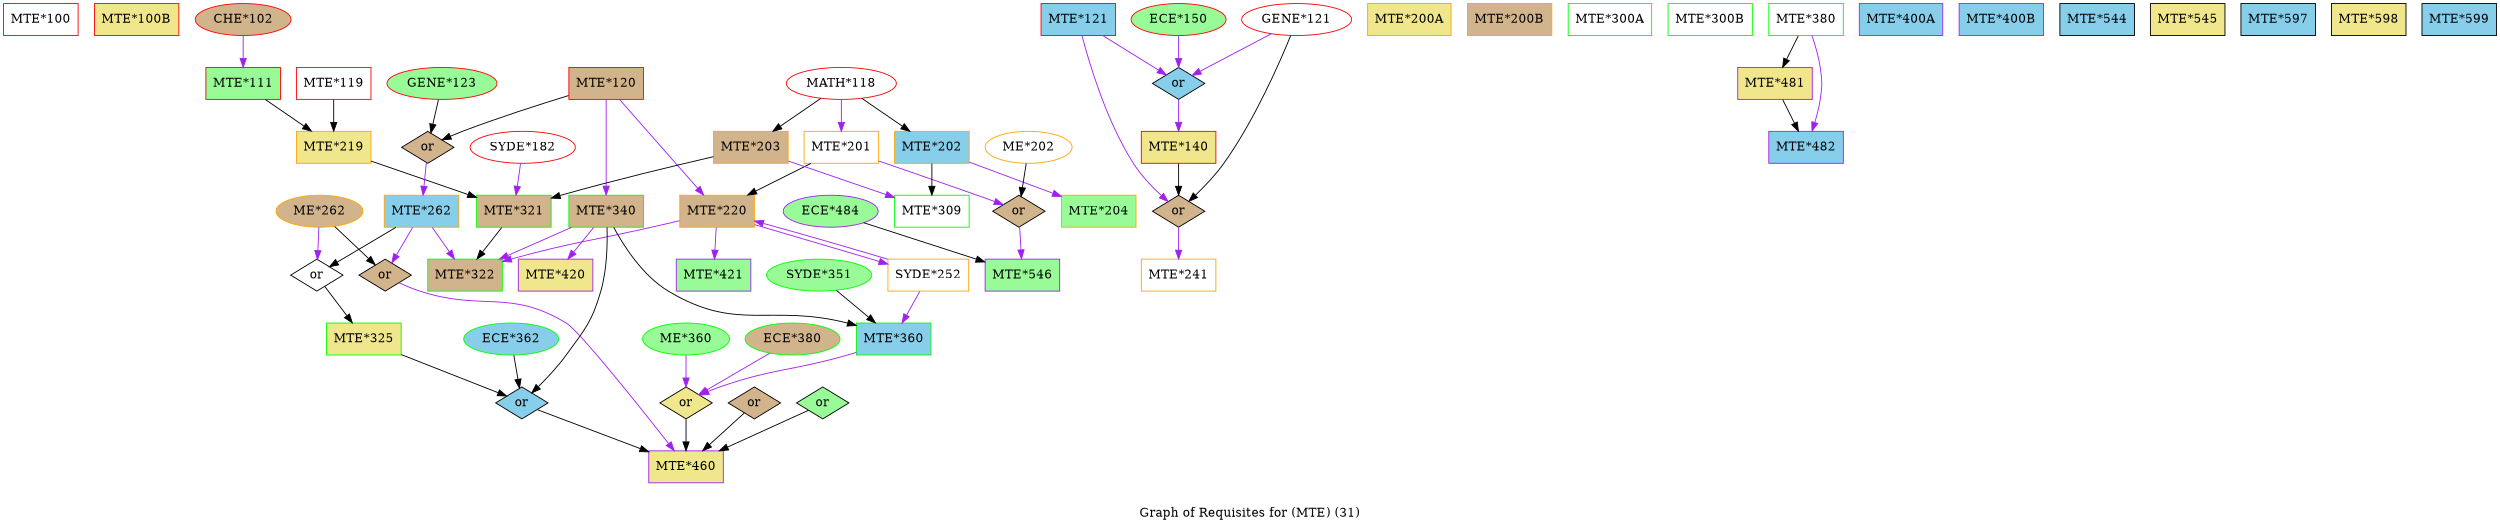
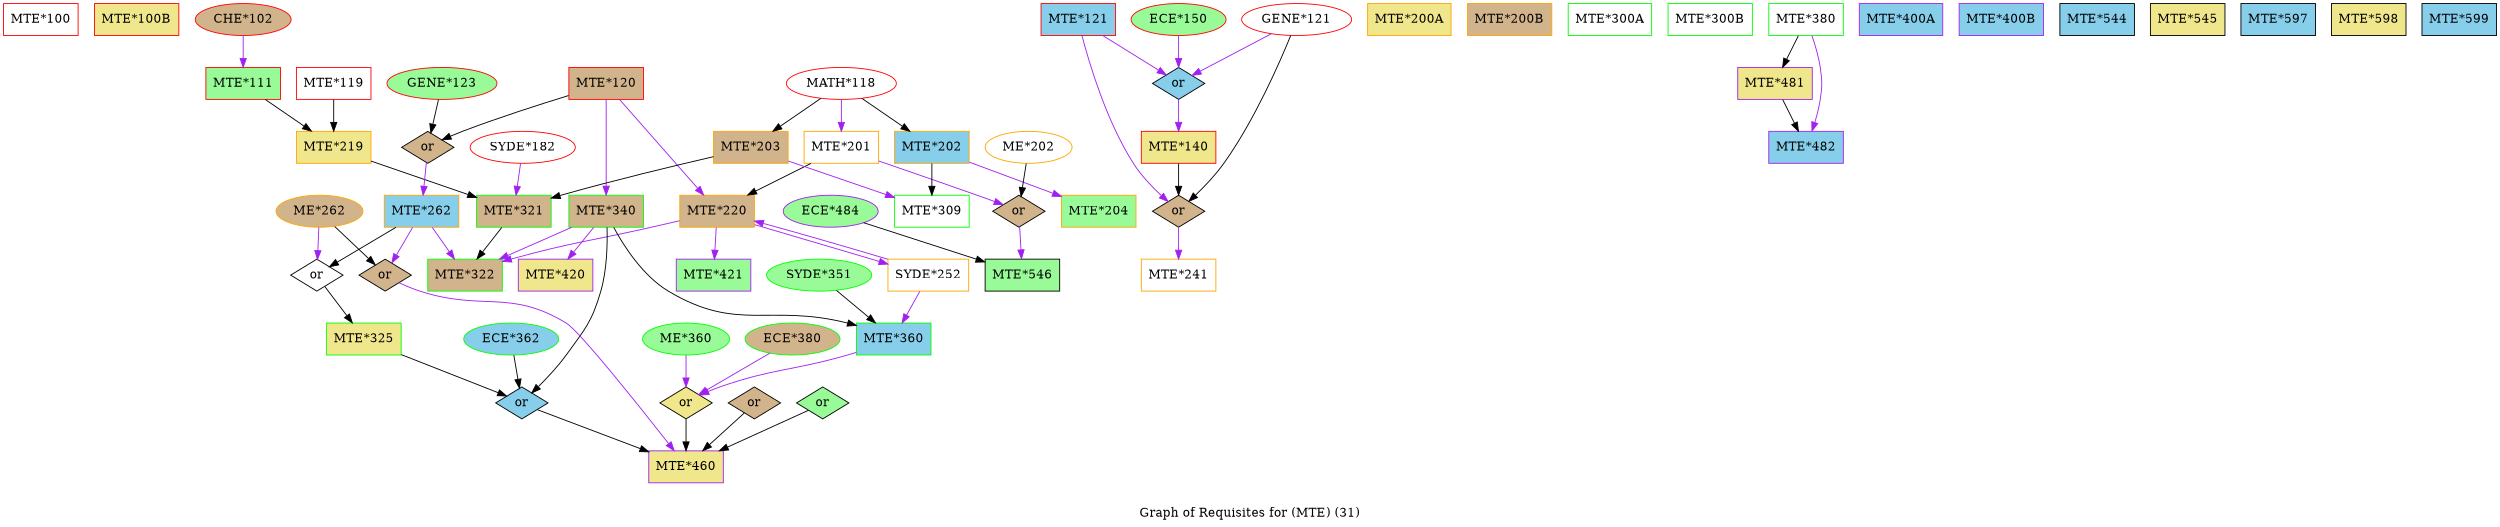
(1022, 275) -> (1022, 275)
